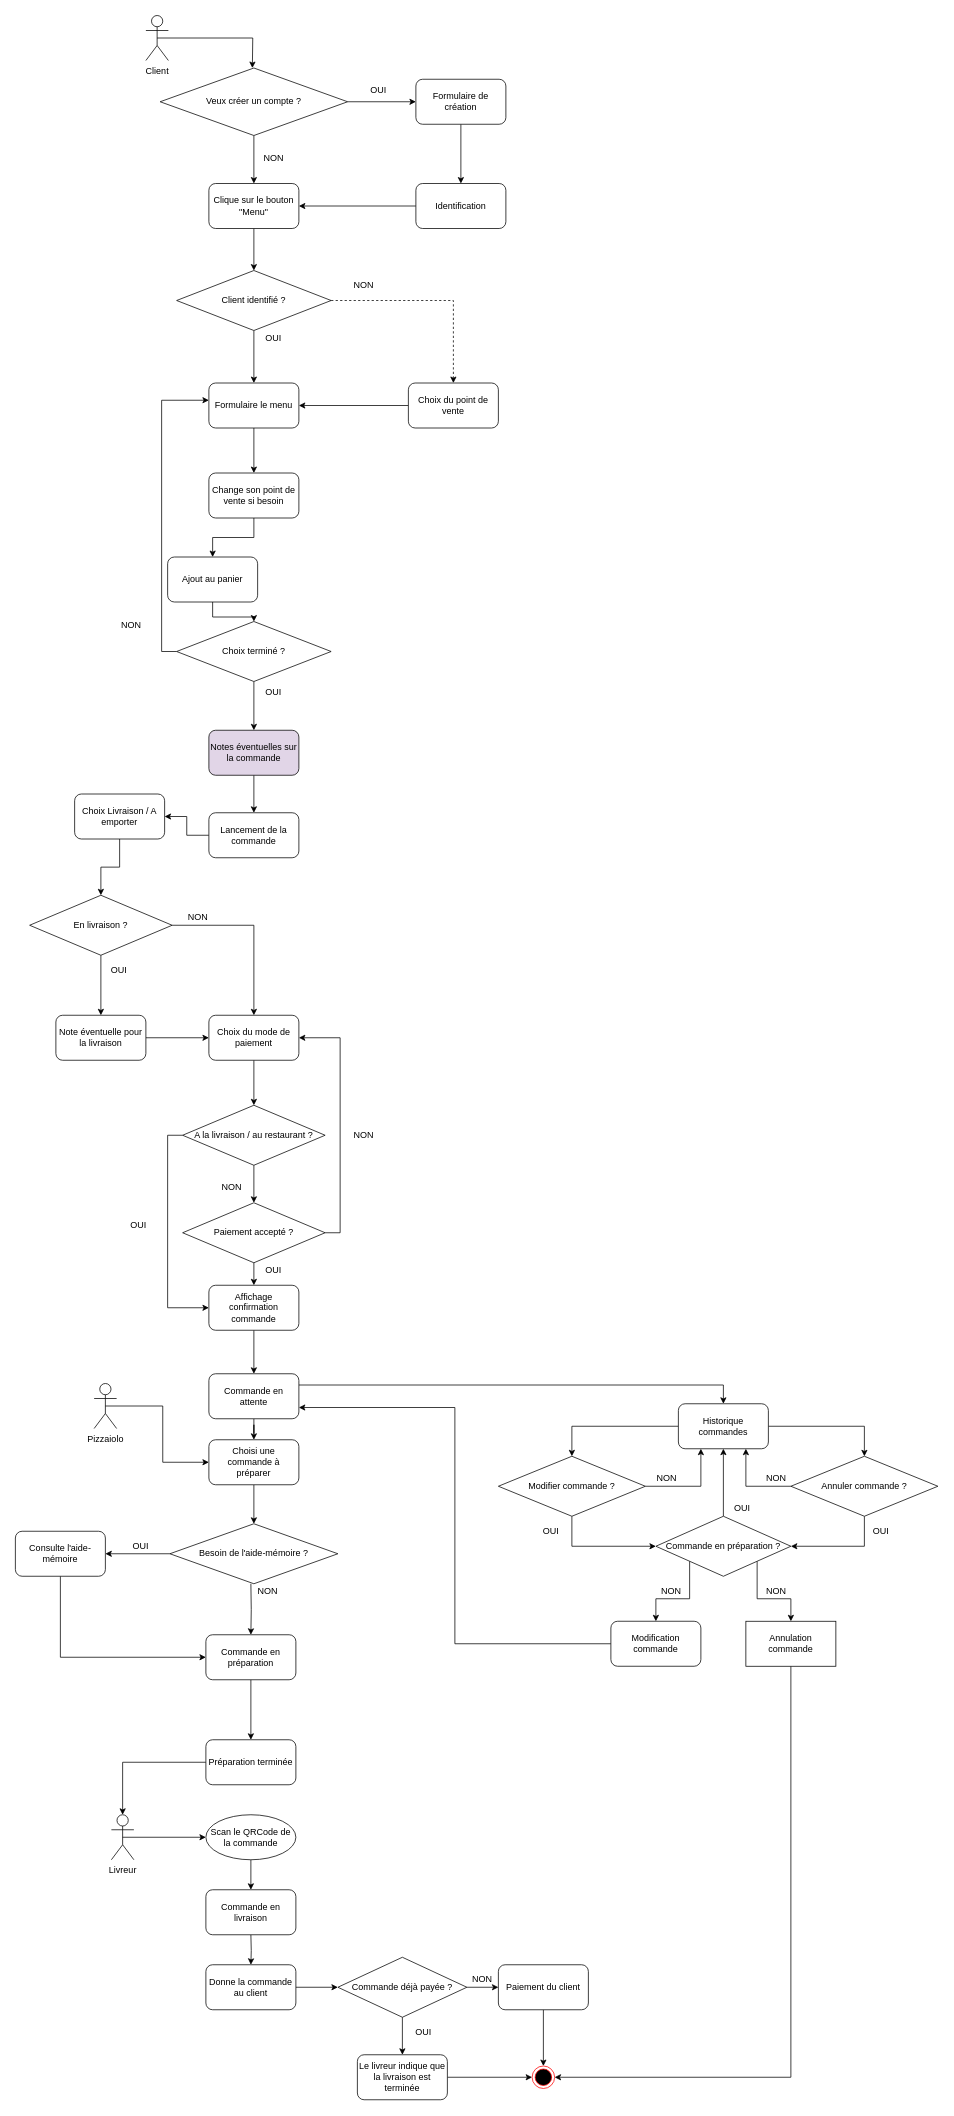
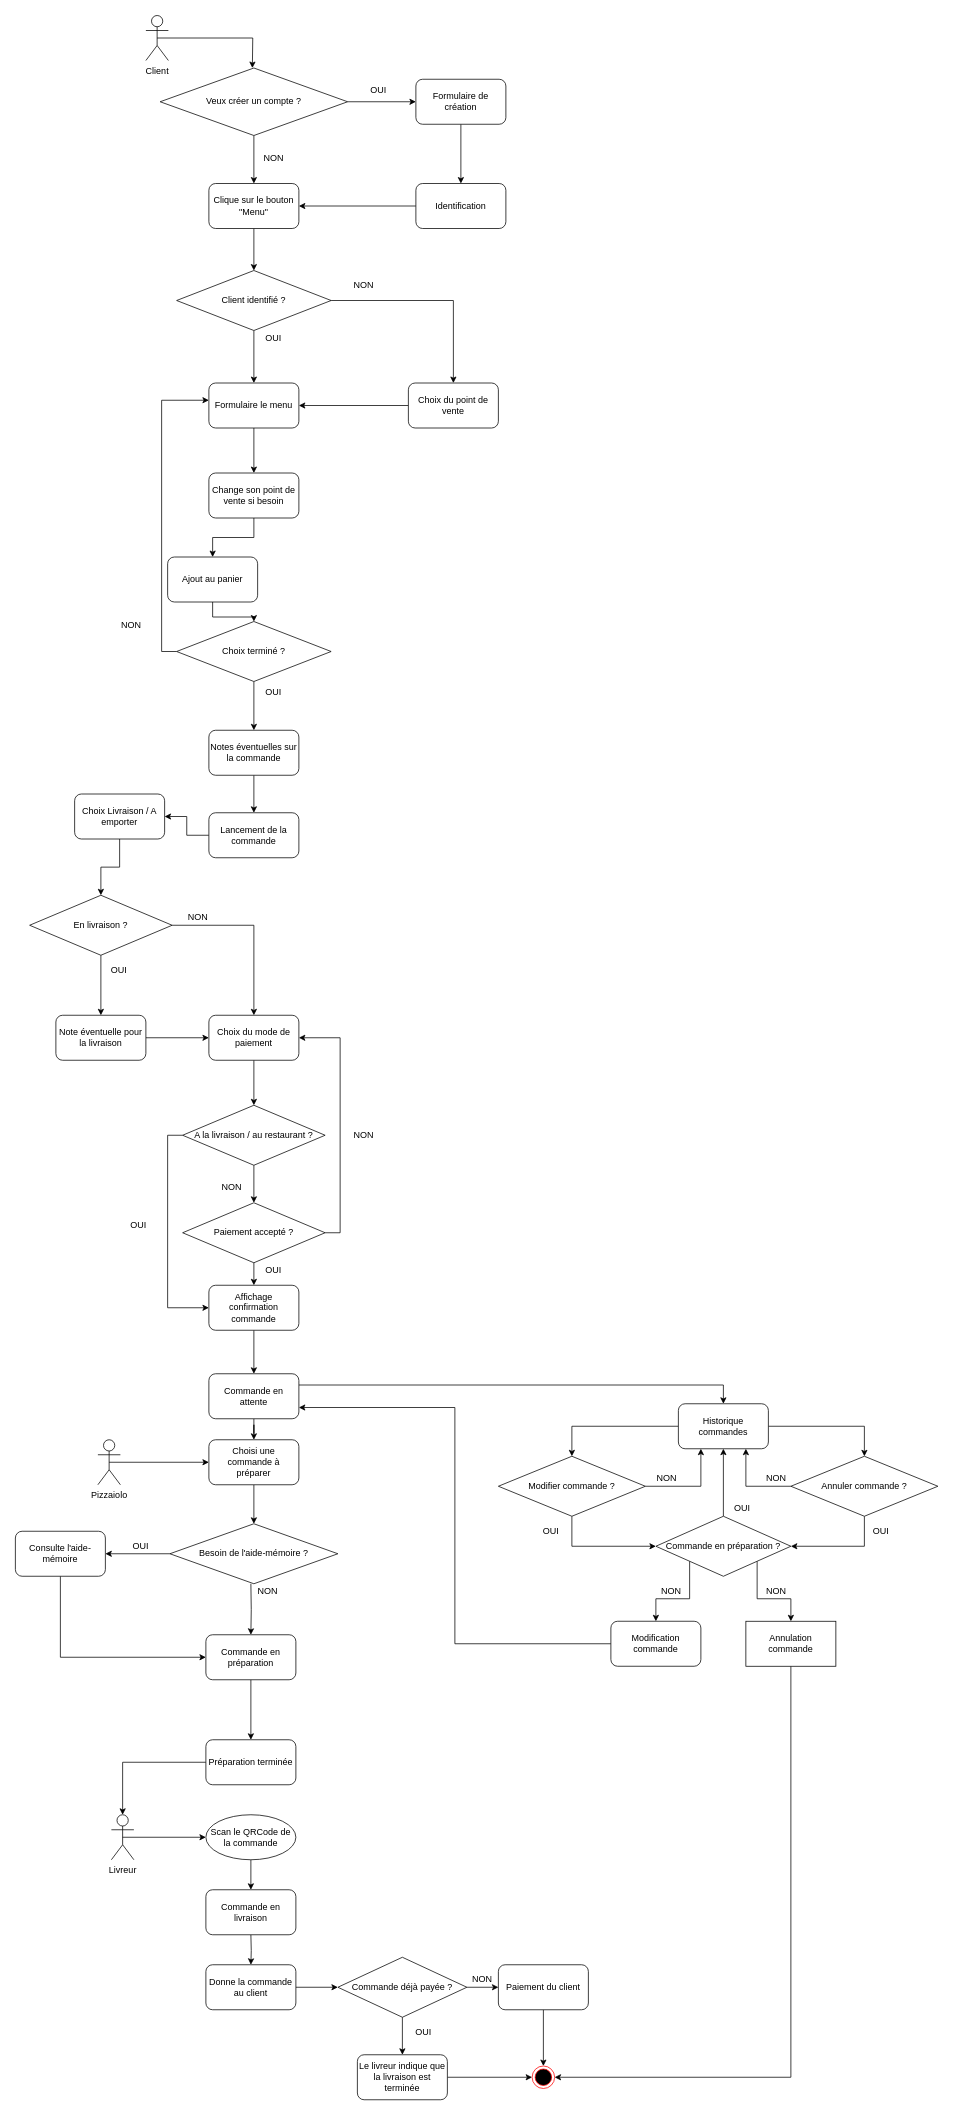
(430, 300) -> (430, 300)
(254, 753) -> (254, 753)
(105, 1406) -> (109, 1462)
